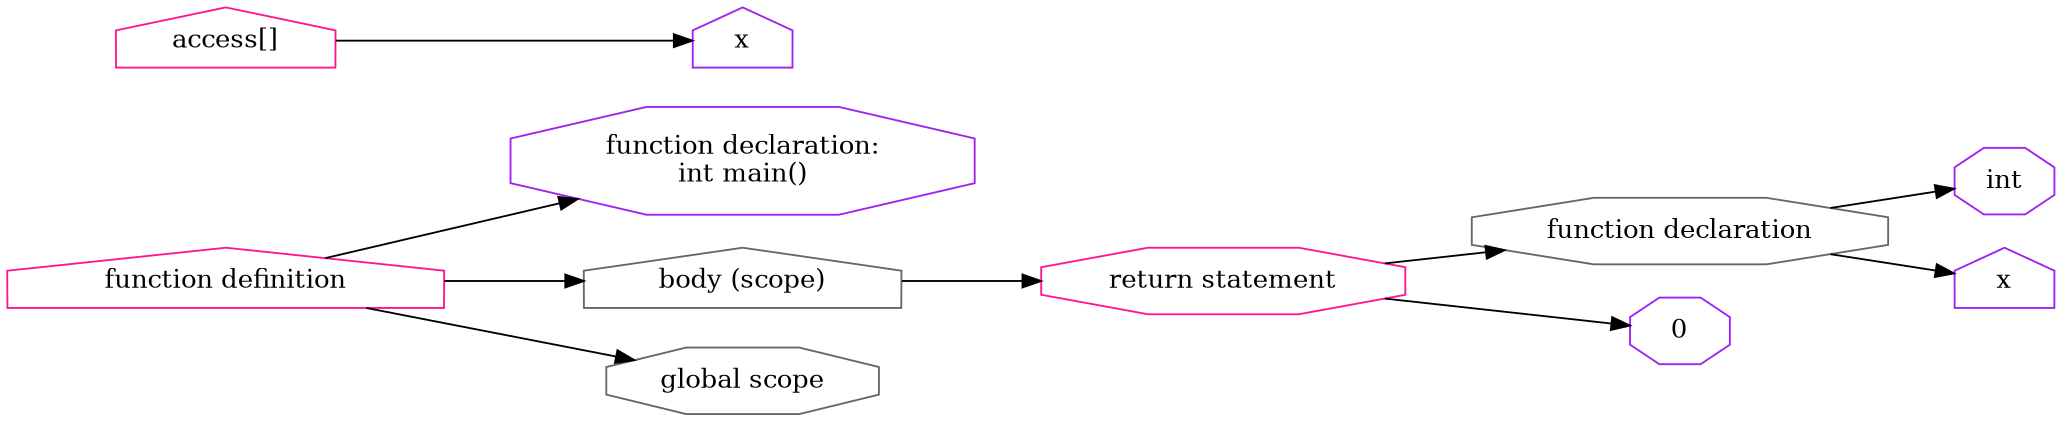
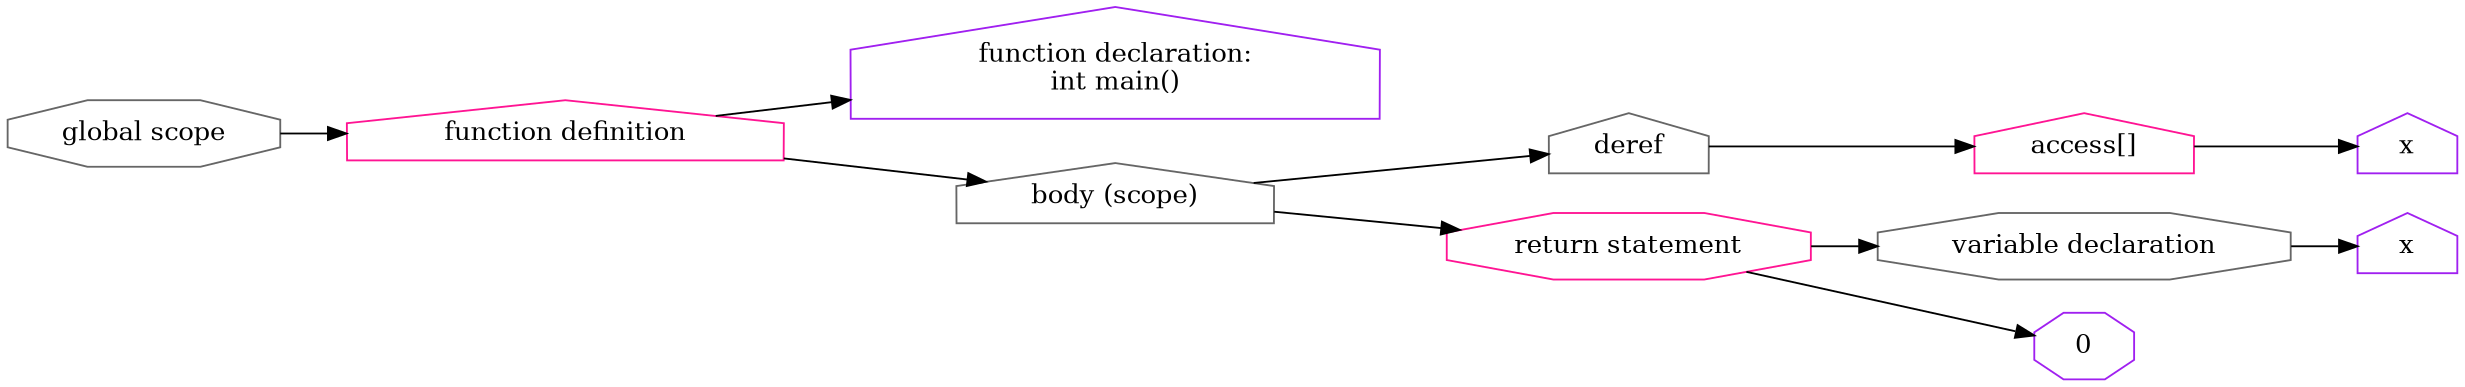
none -> (1629, 146)
(743, 161) -> (1115, 69)
(2004, 181) -> none
(1680, 231) -> (2084, 246)
(491, 332) -> (304, 133)
